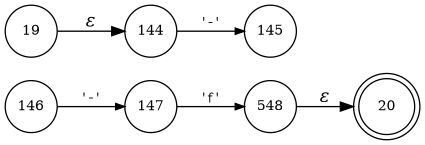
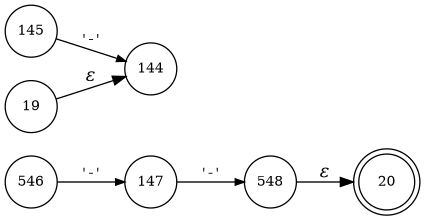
(206, 31) -> (87, 49)
(211, 99) -> (211, 174)
(31, 107) -> (31, 182)
